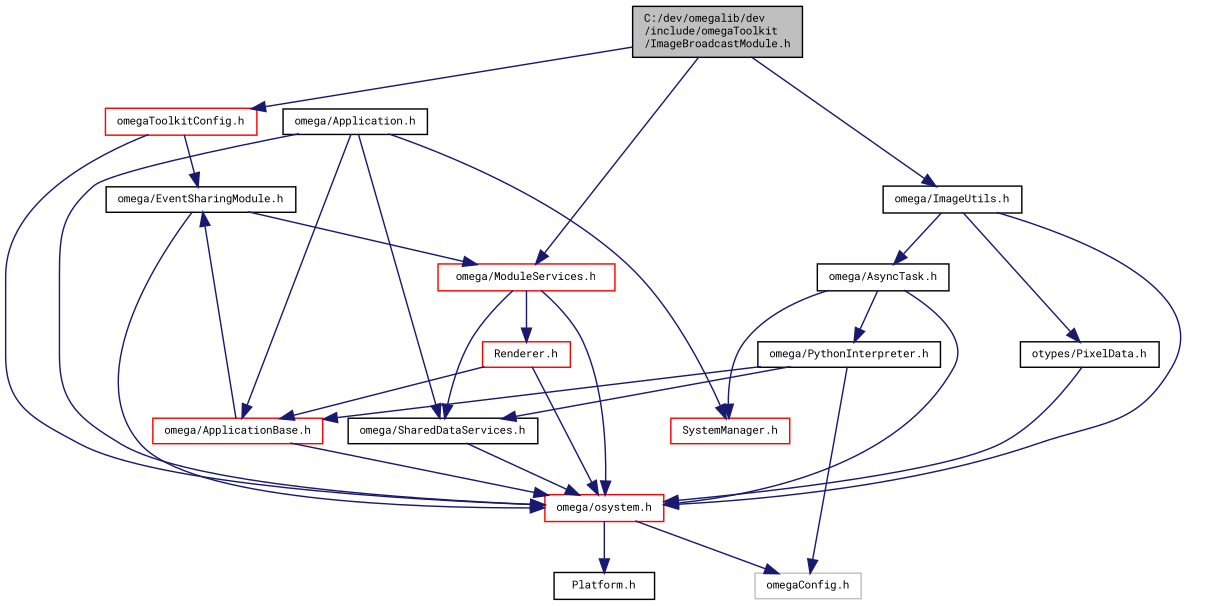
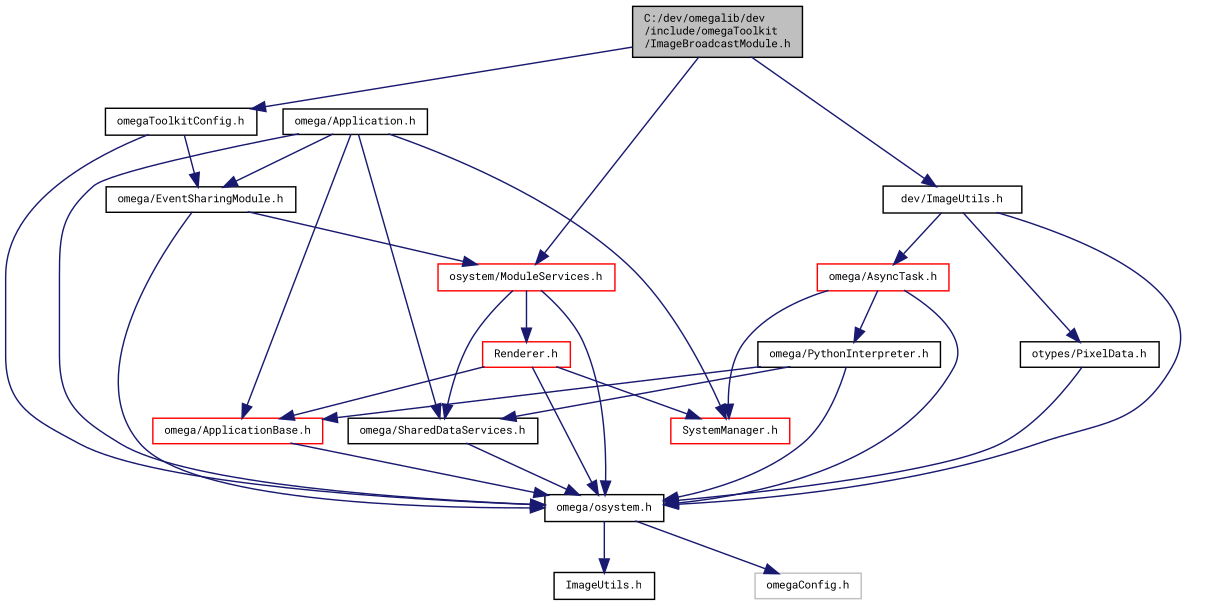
(181, 122) -> (181, 122)
(952, 200) -> (952, 200)
(526, 277) -> (526, 277)
(883, 277) -> (883, 277)
(221, 323) -> (284, 158)
none -> (651, 401)
(832, 453) -> (783, 457)
(604, 508) -> (604, 508)
(604, 586) -> (604, 586)
